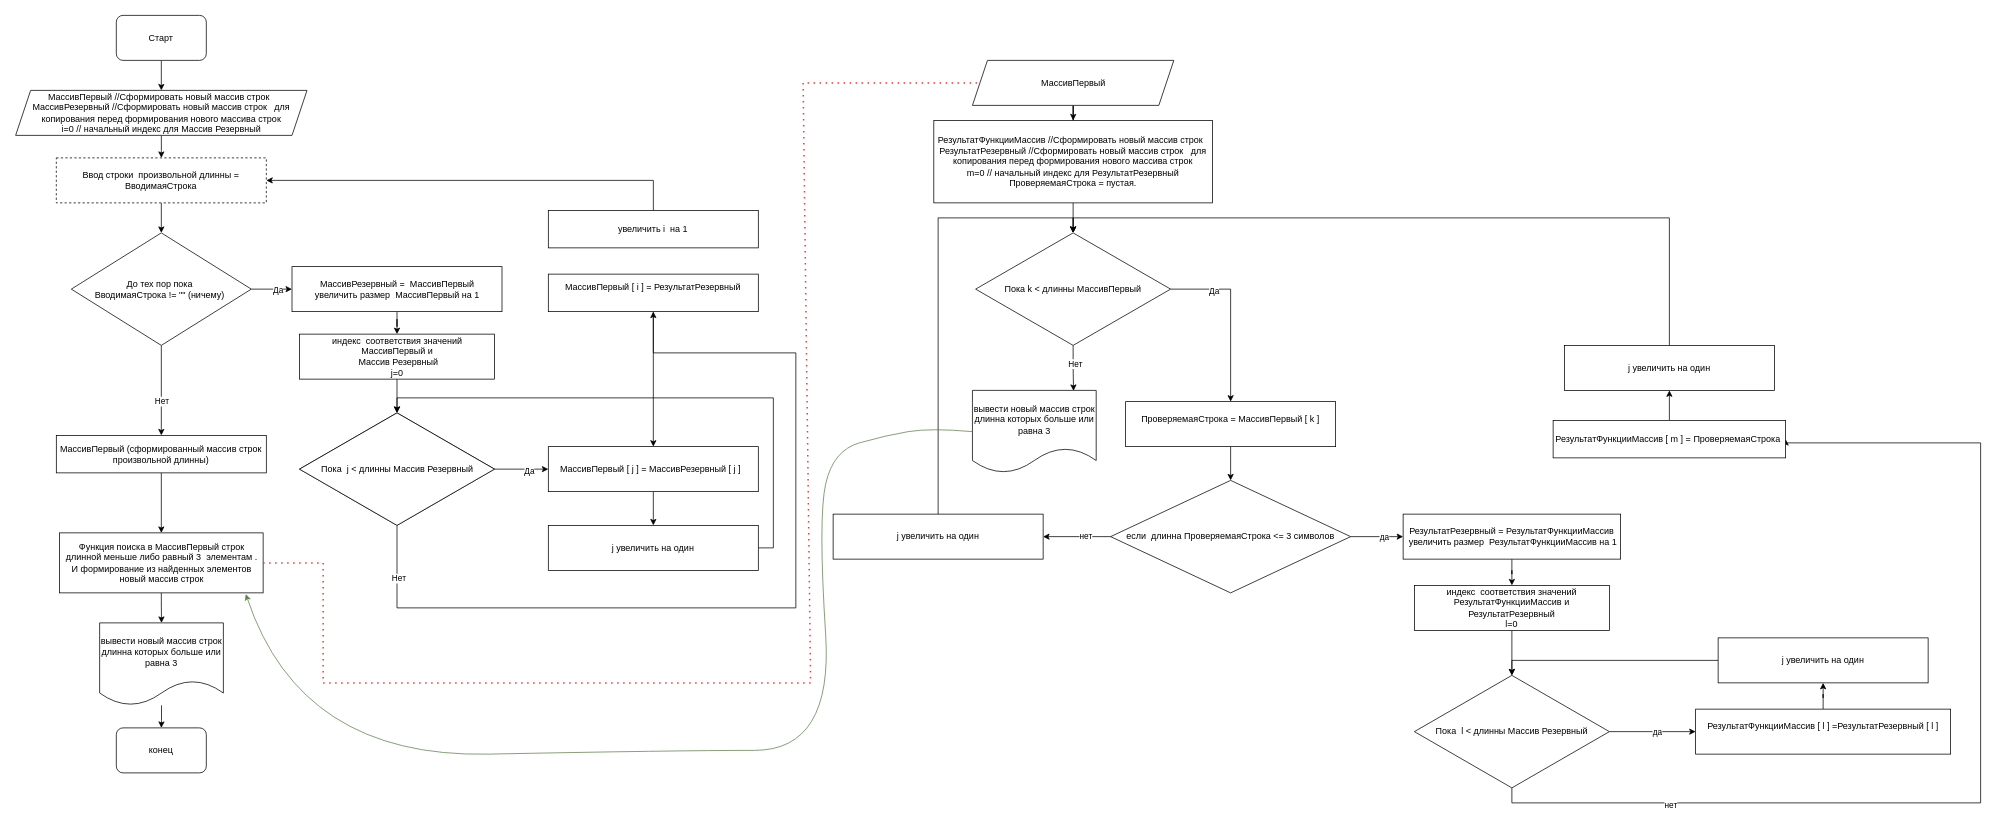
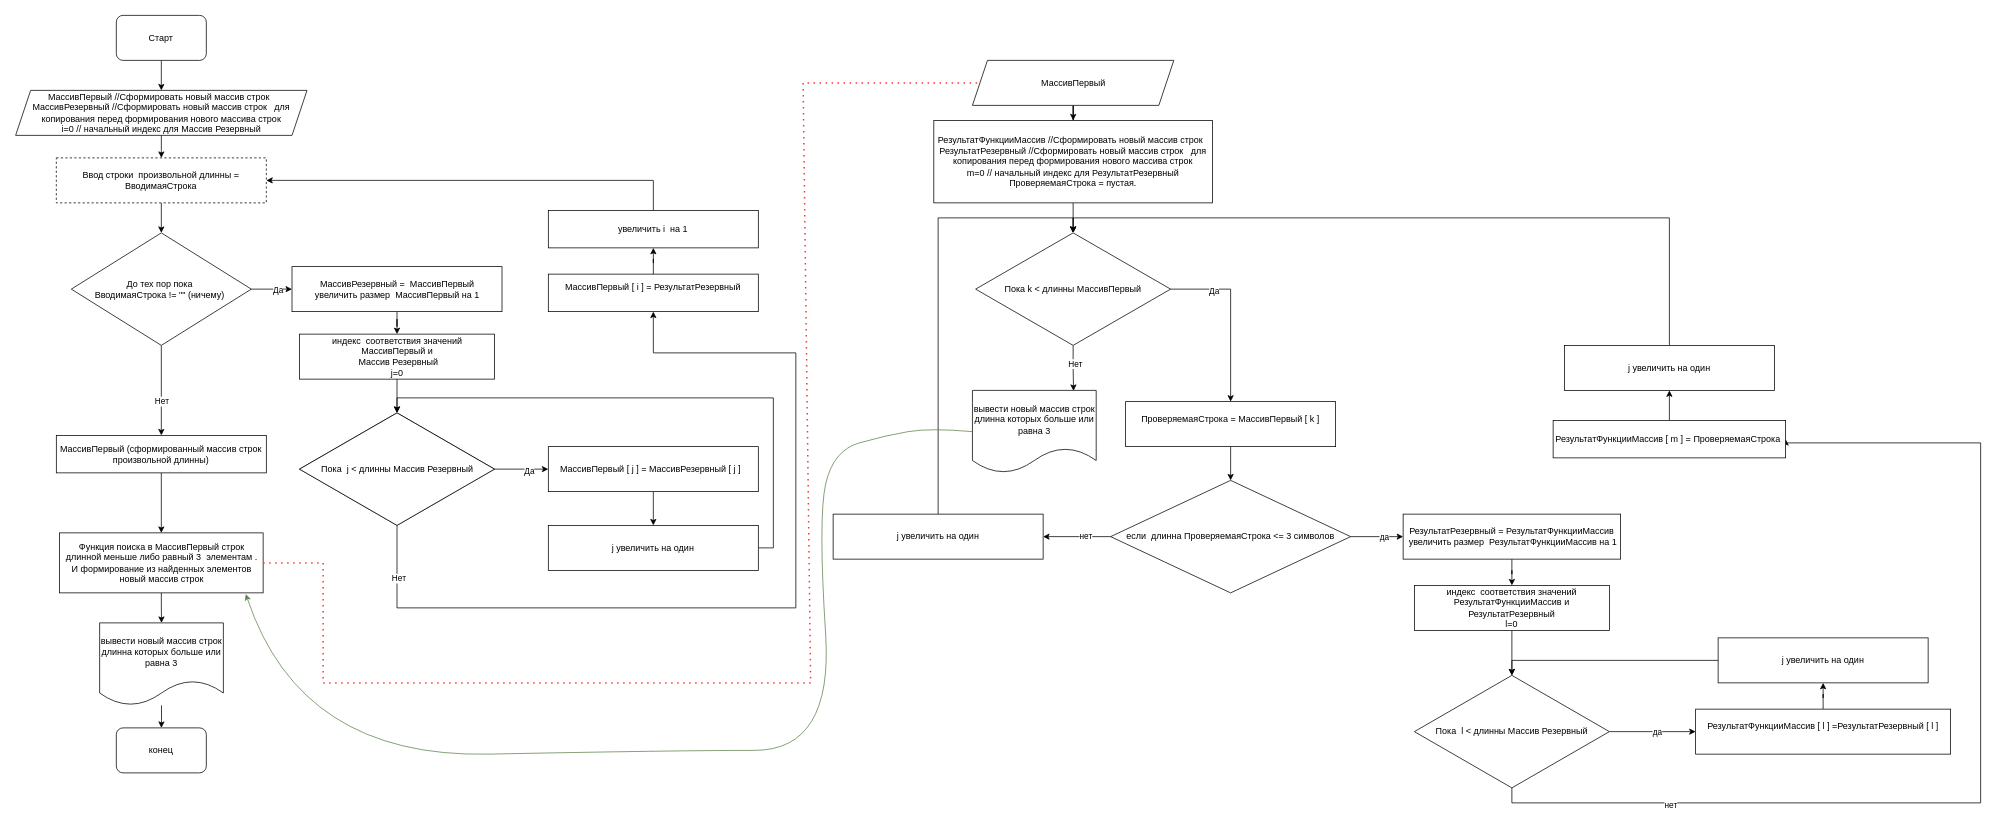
(653, 399) -> (653, 260)
